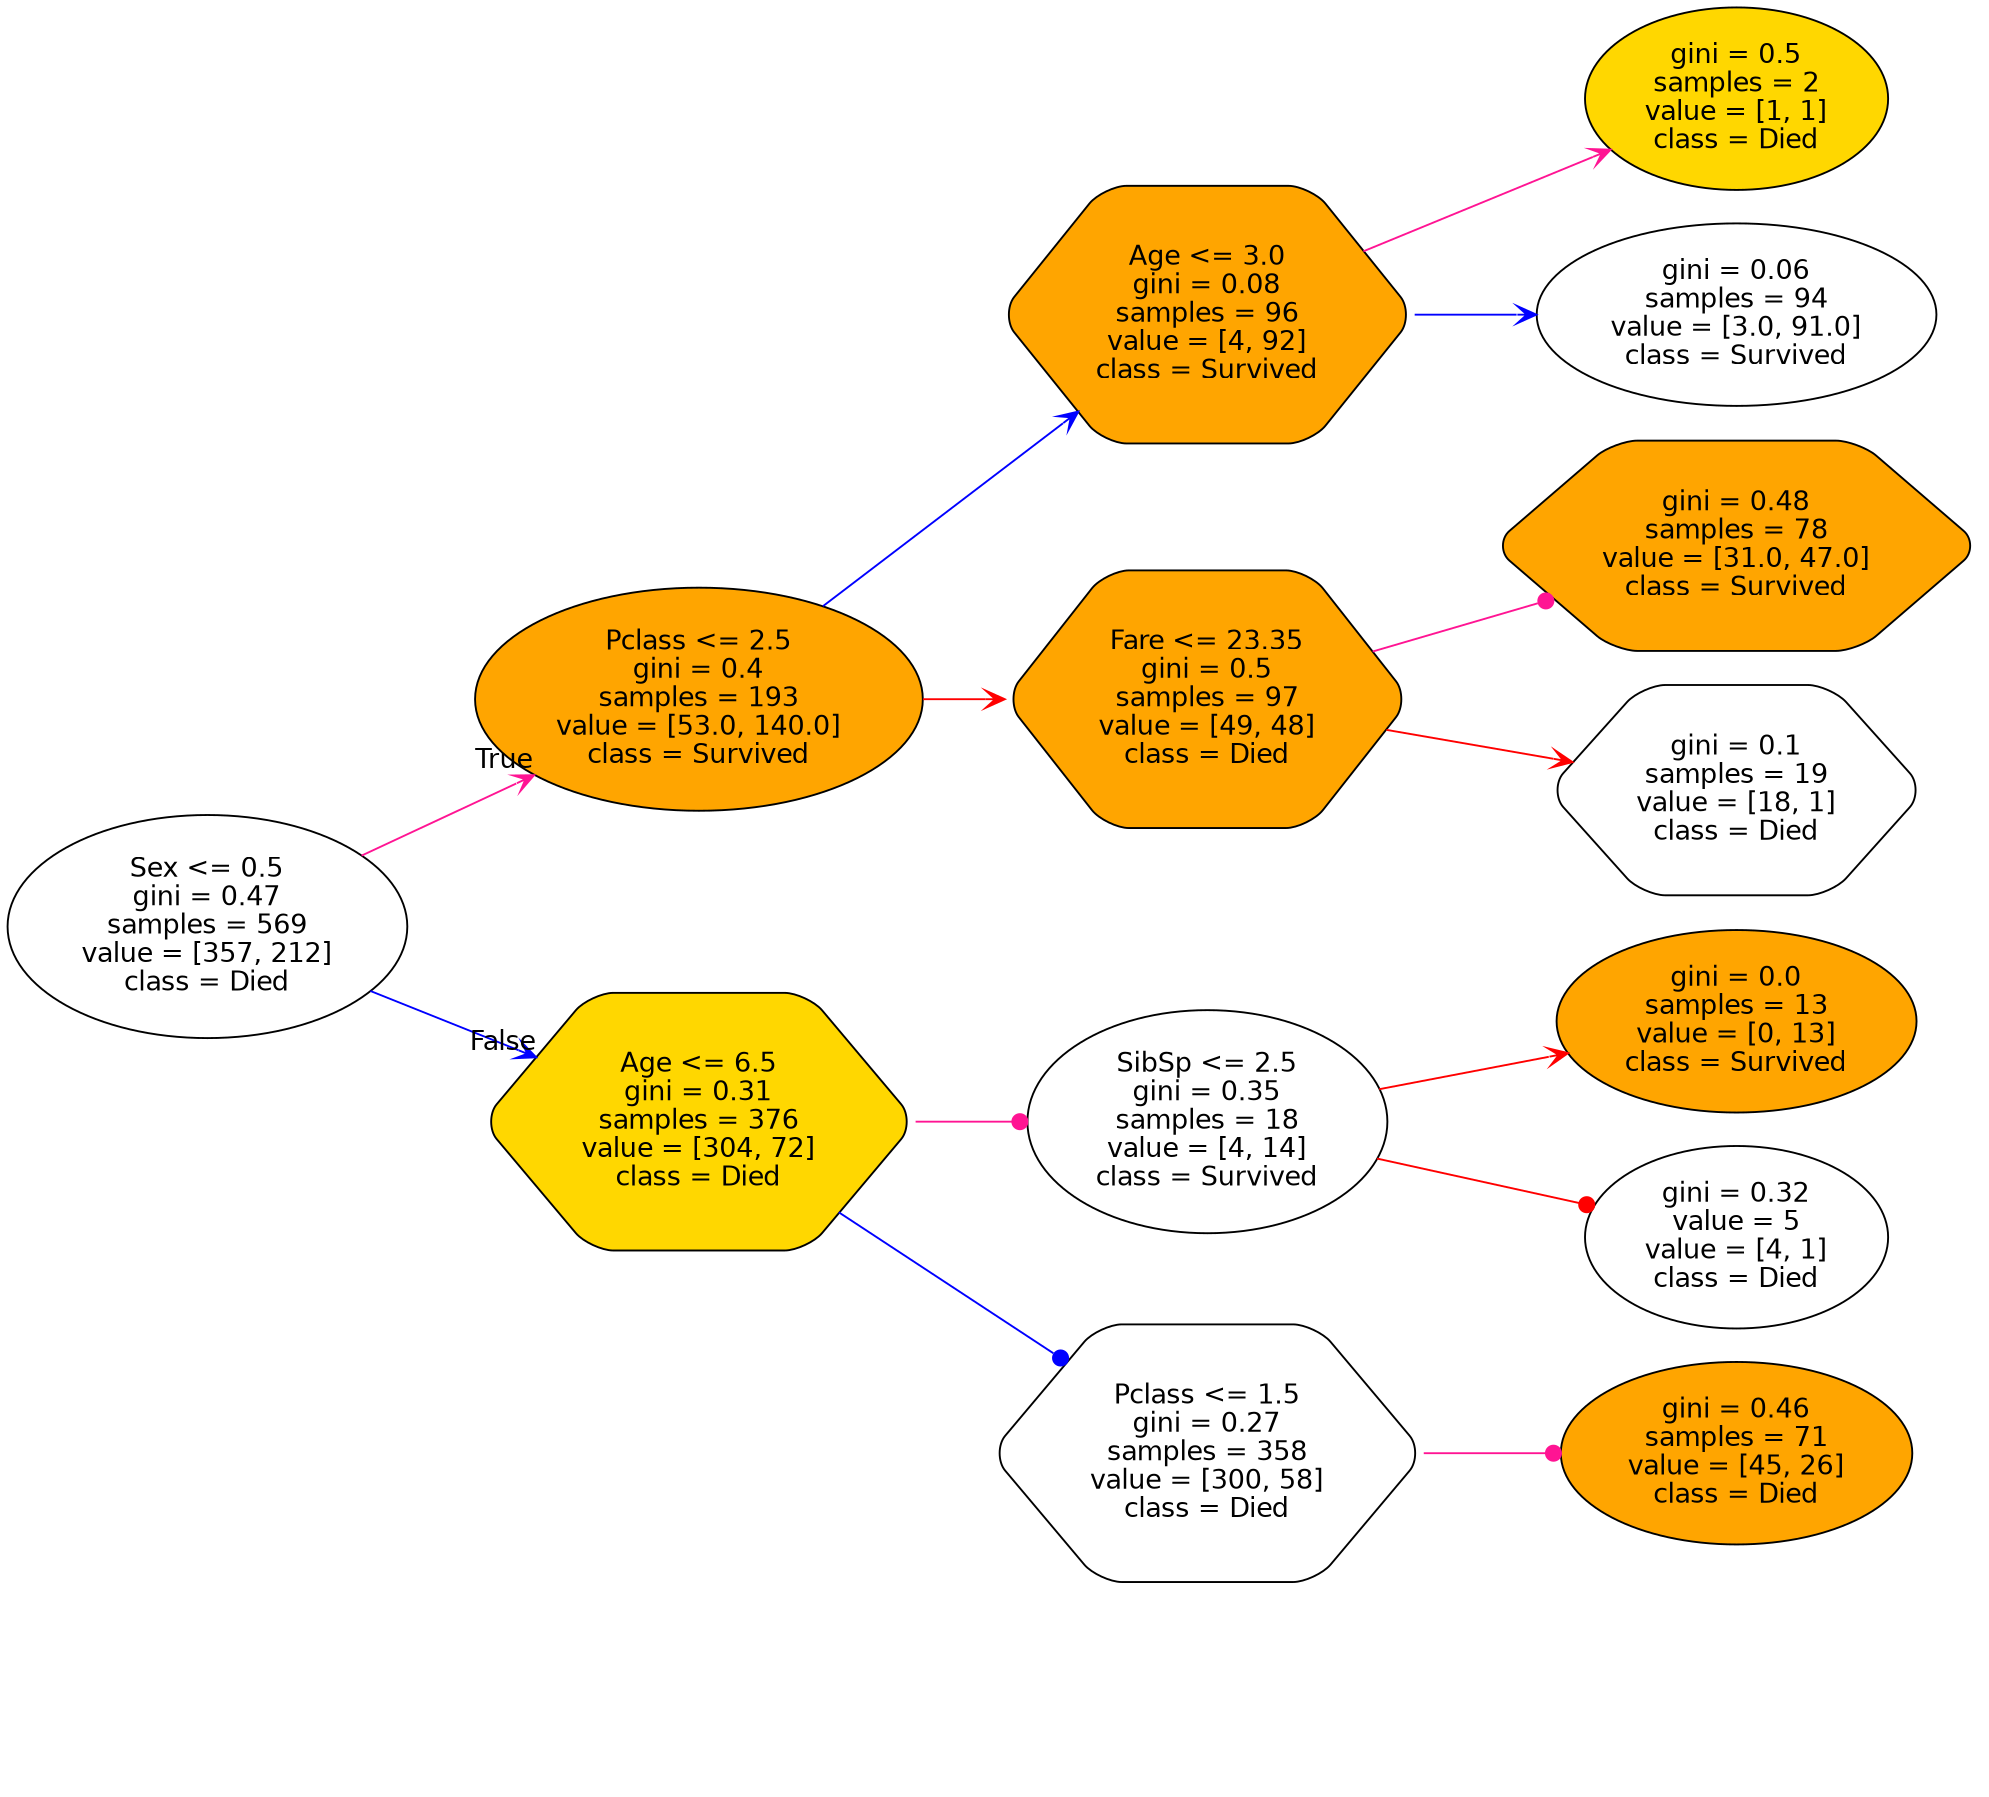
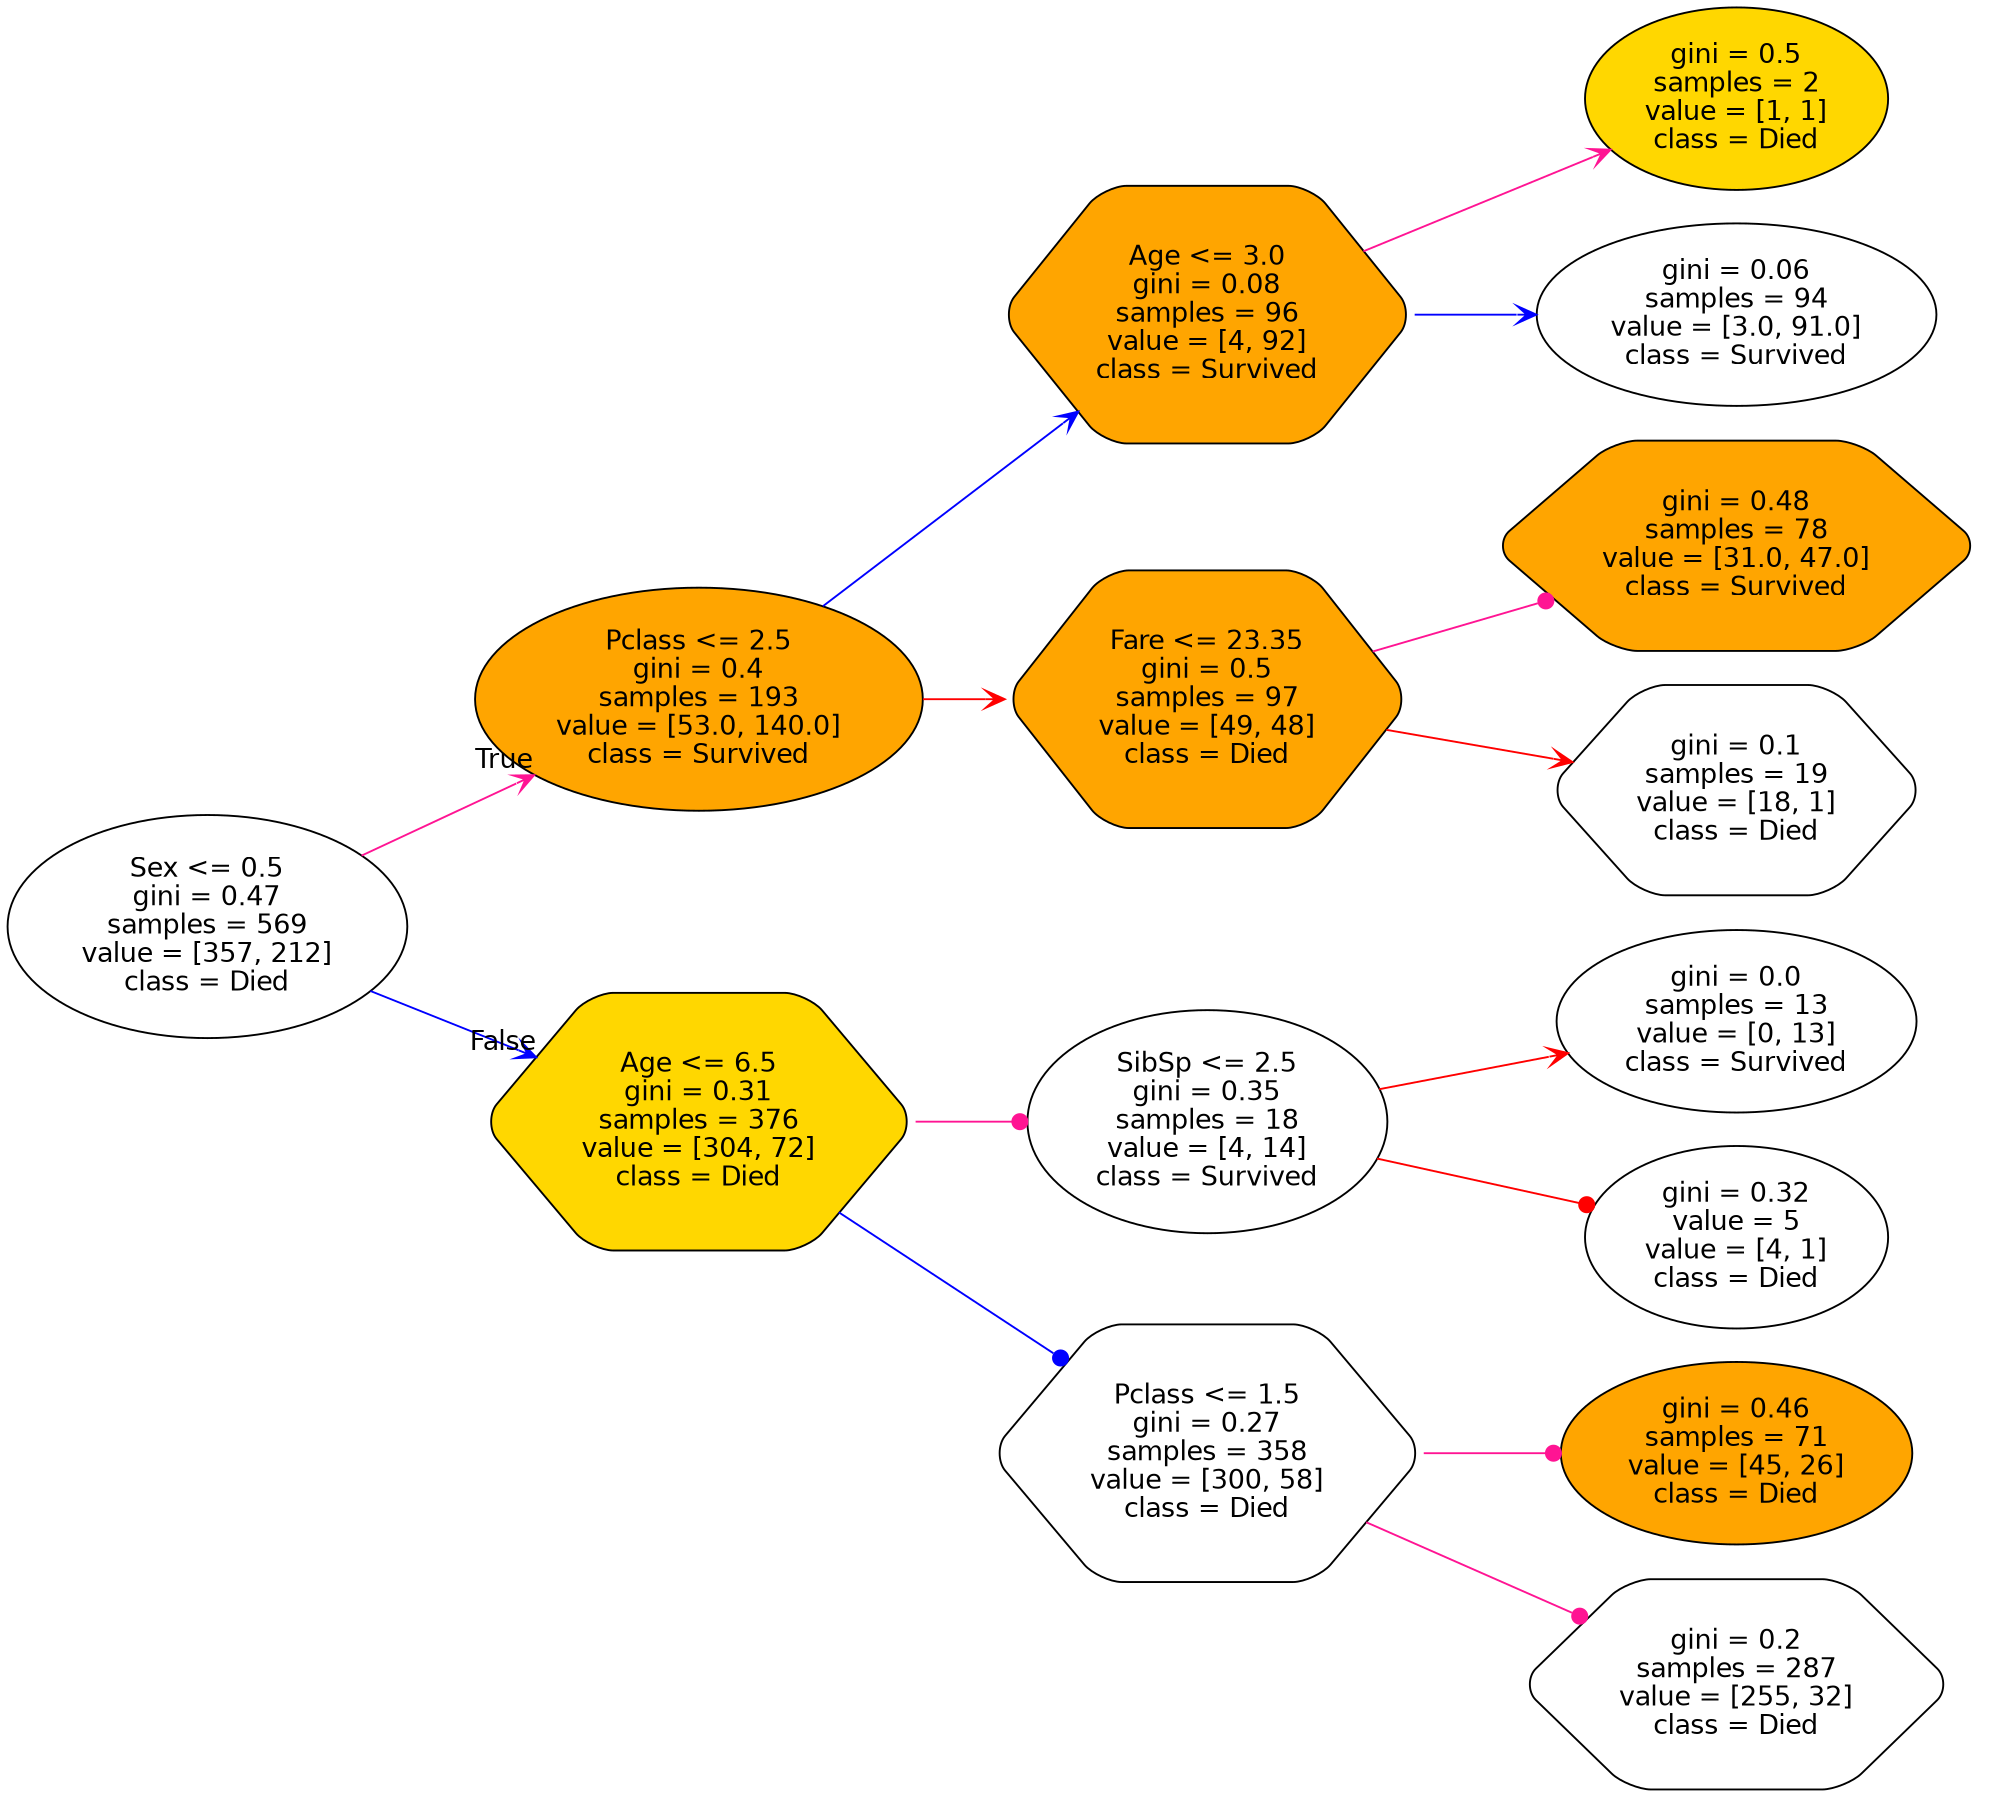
(1737, 1021) -> (1737, 1021)
none -> (1737, 1684)
